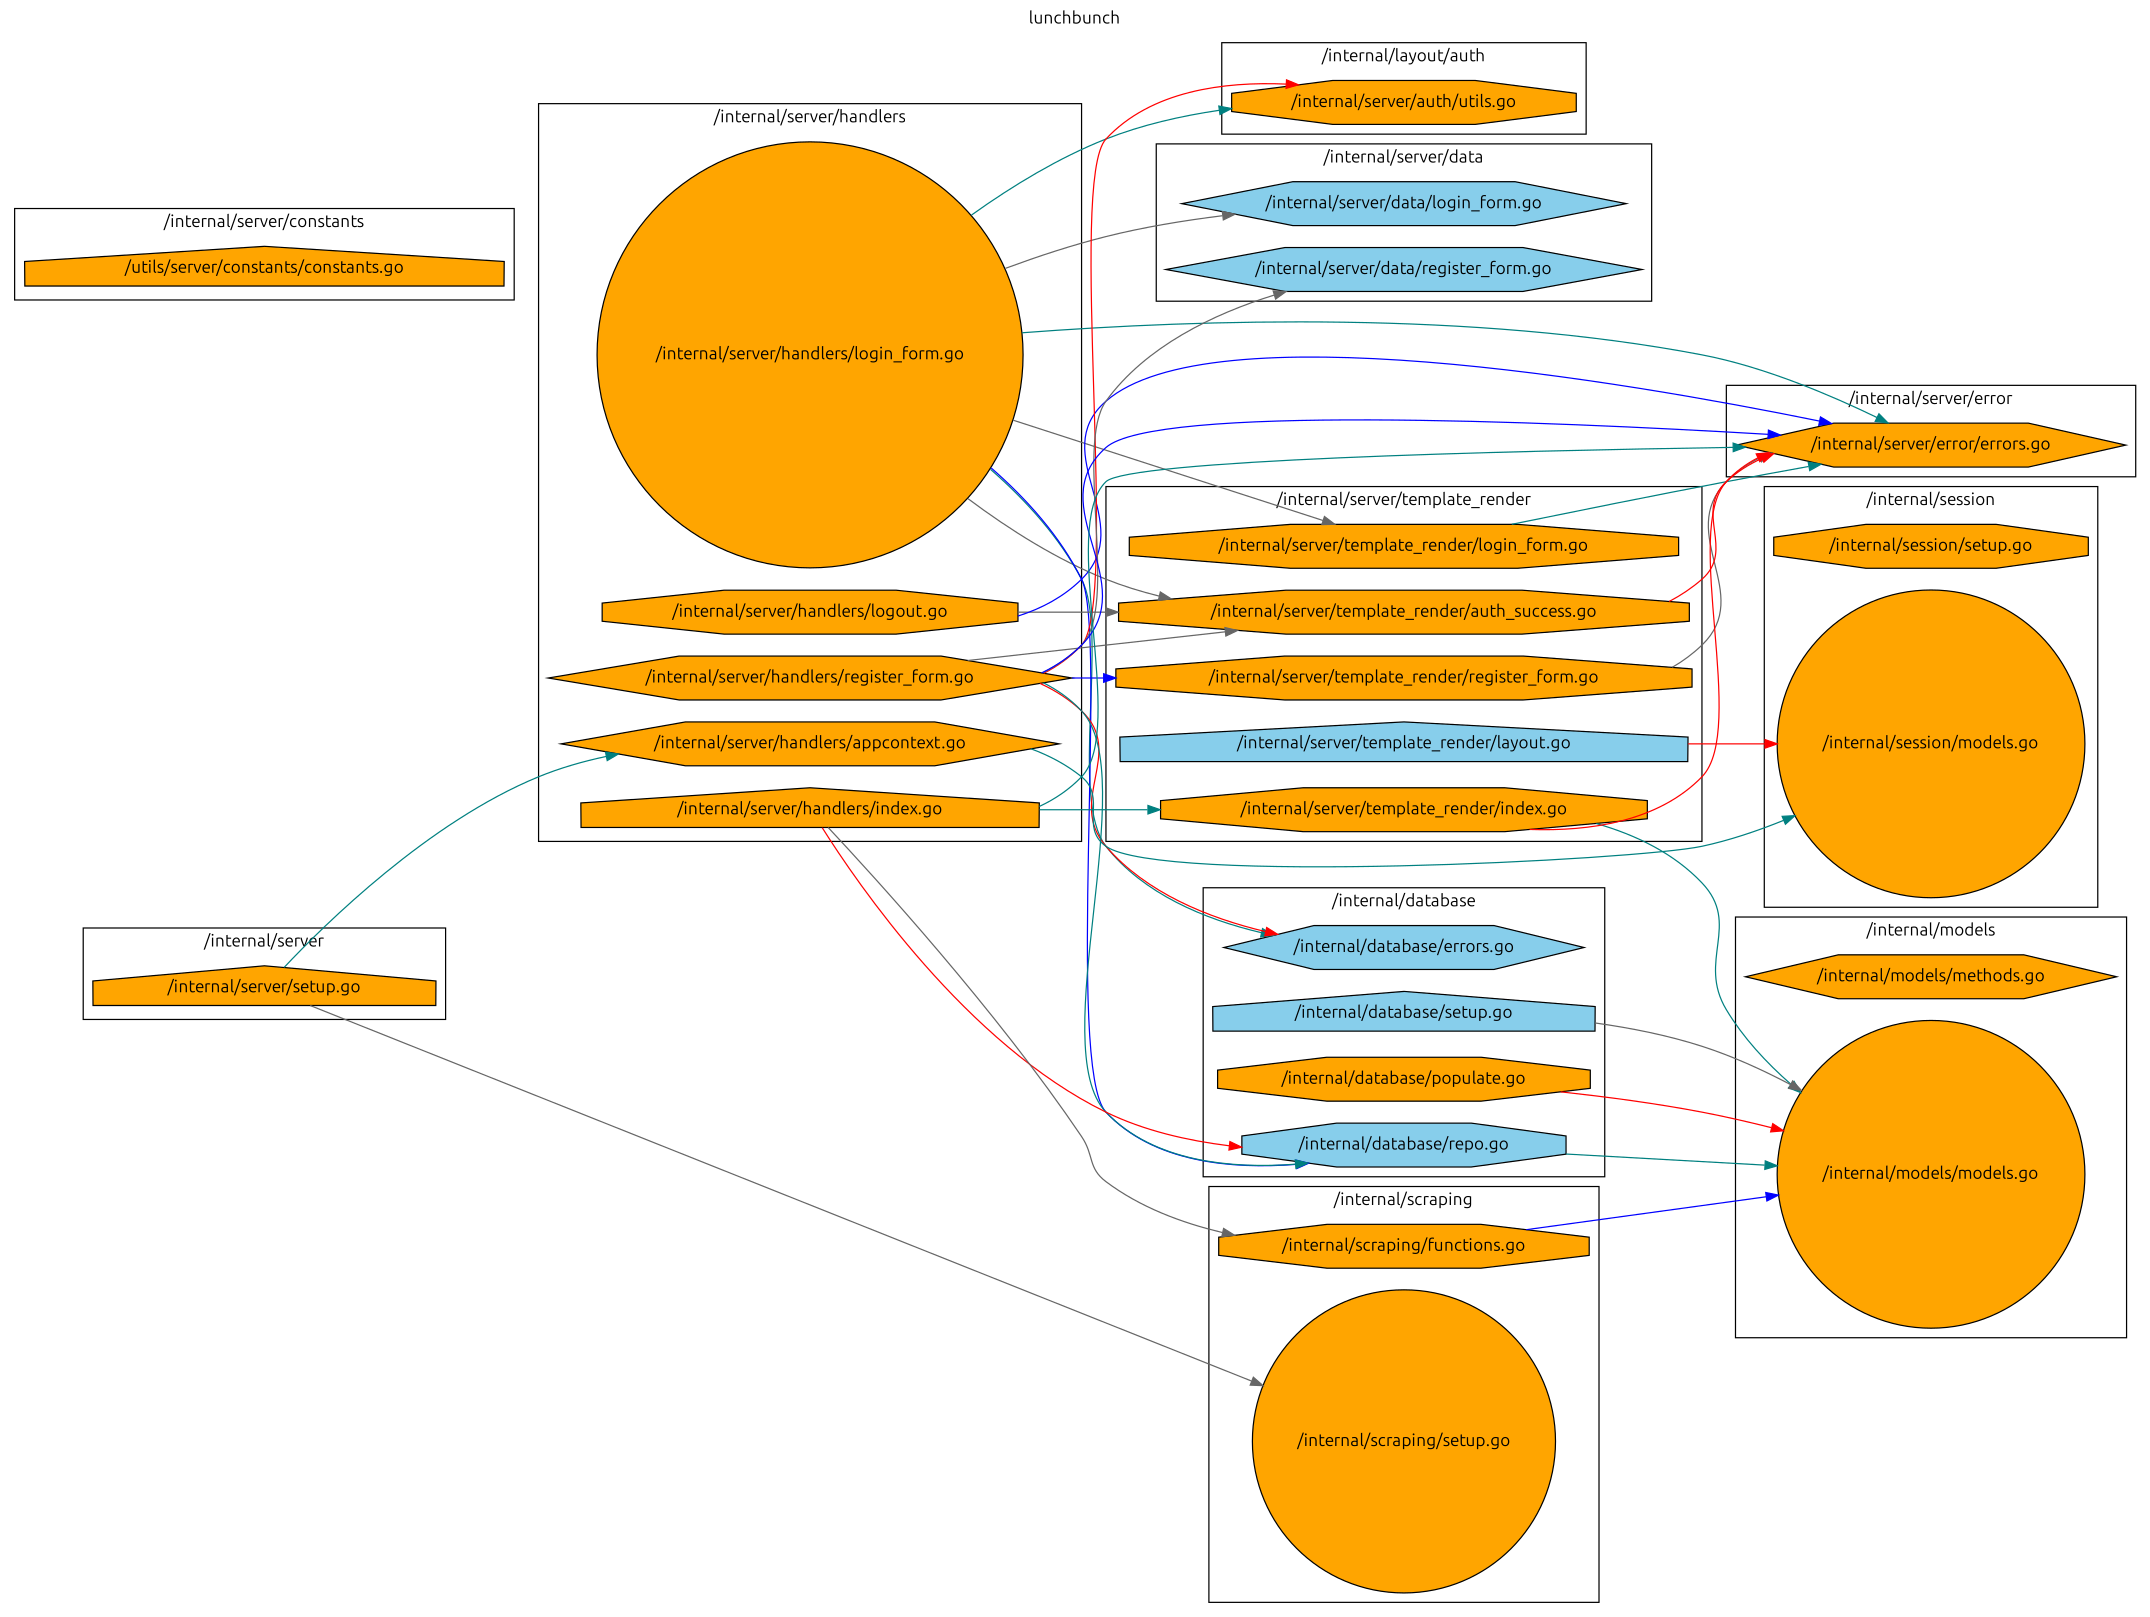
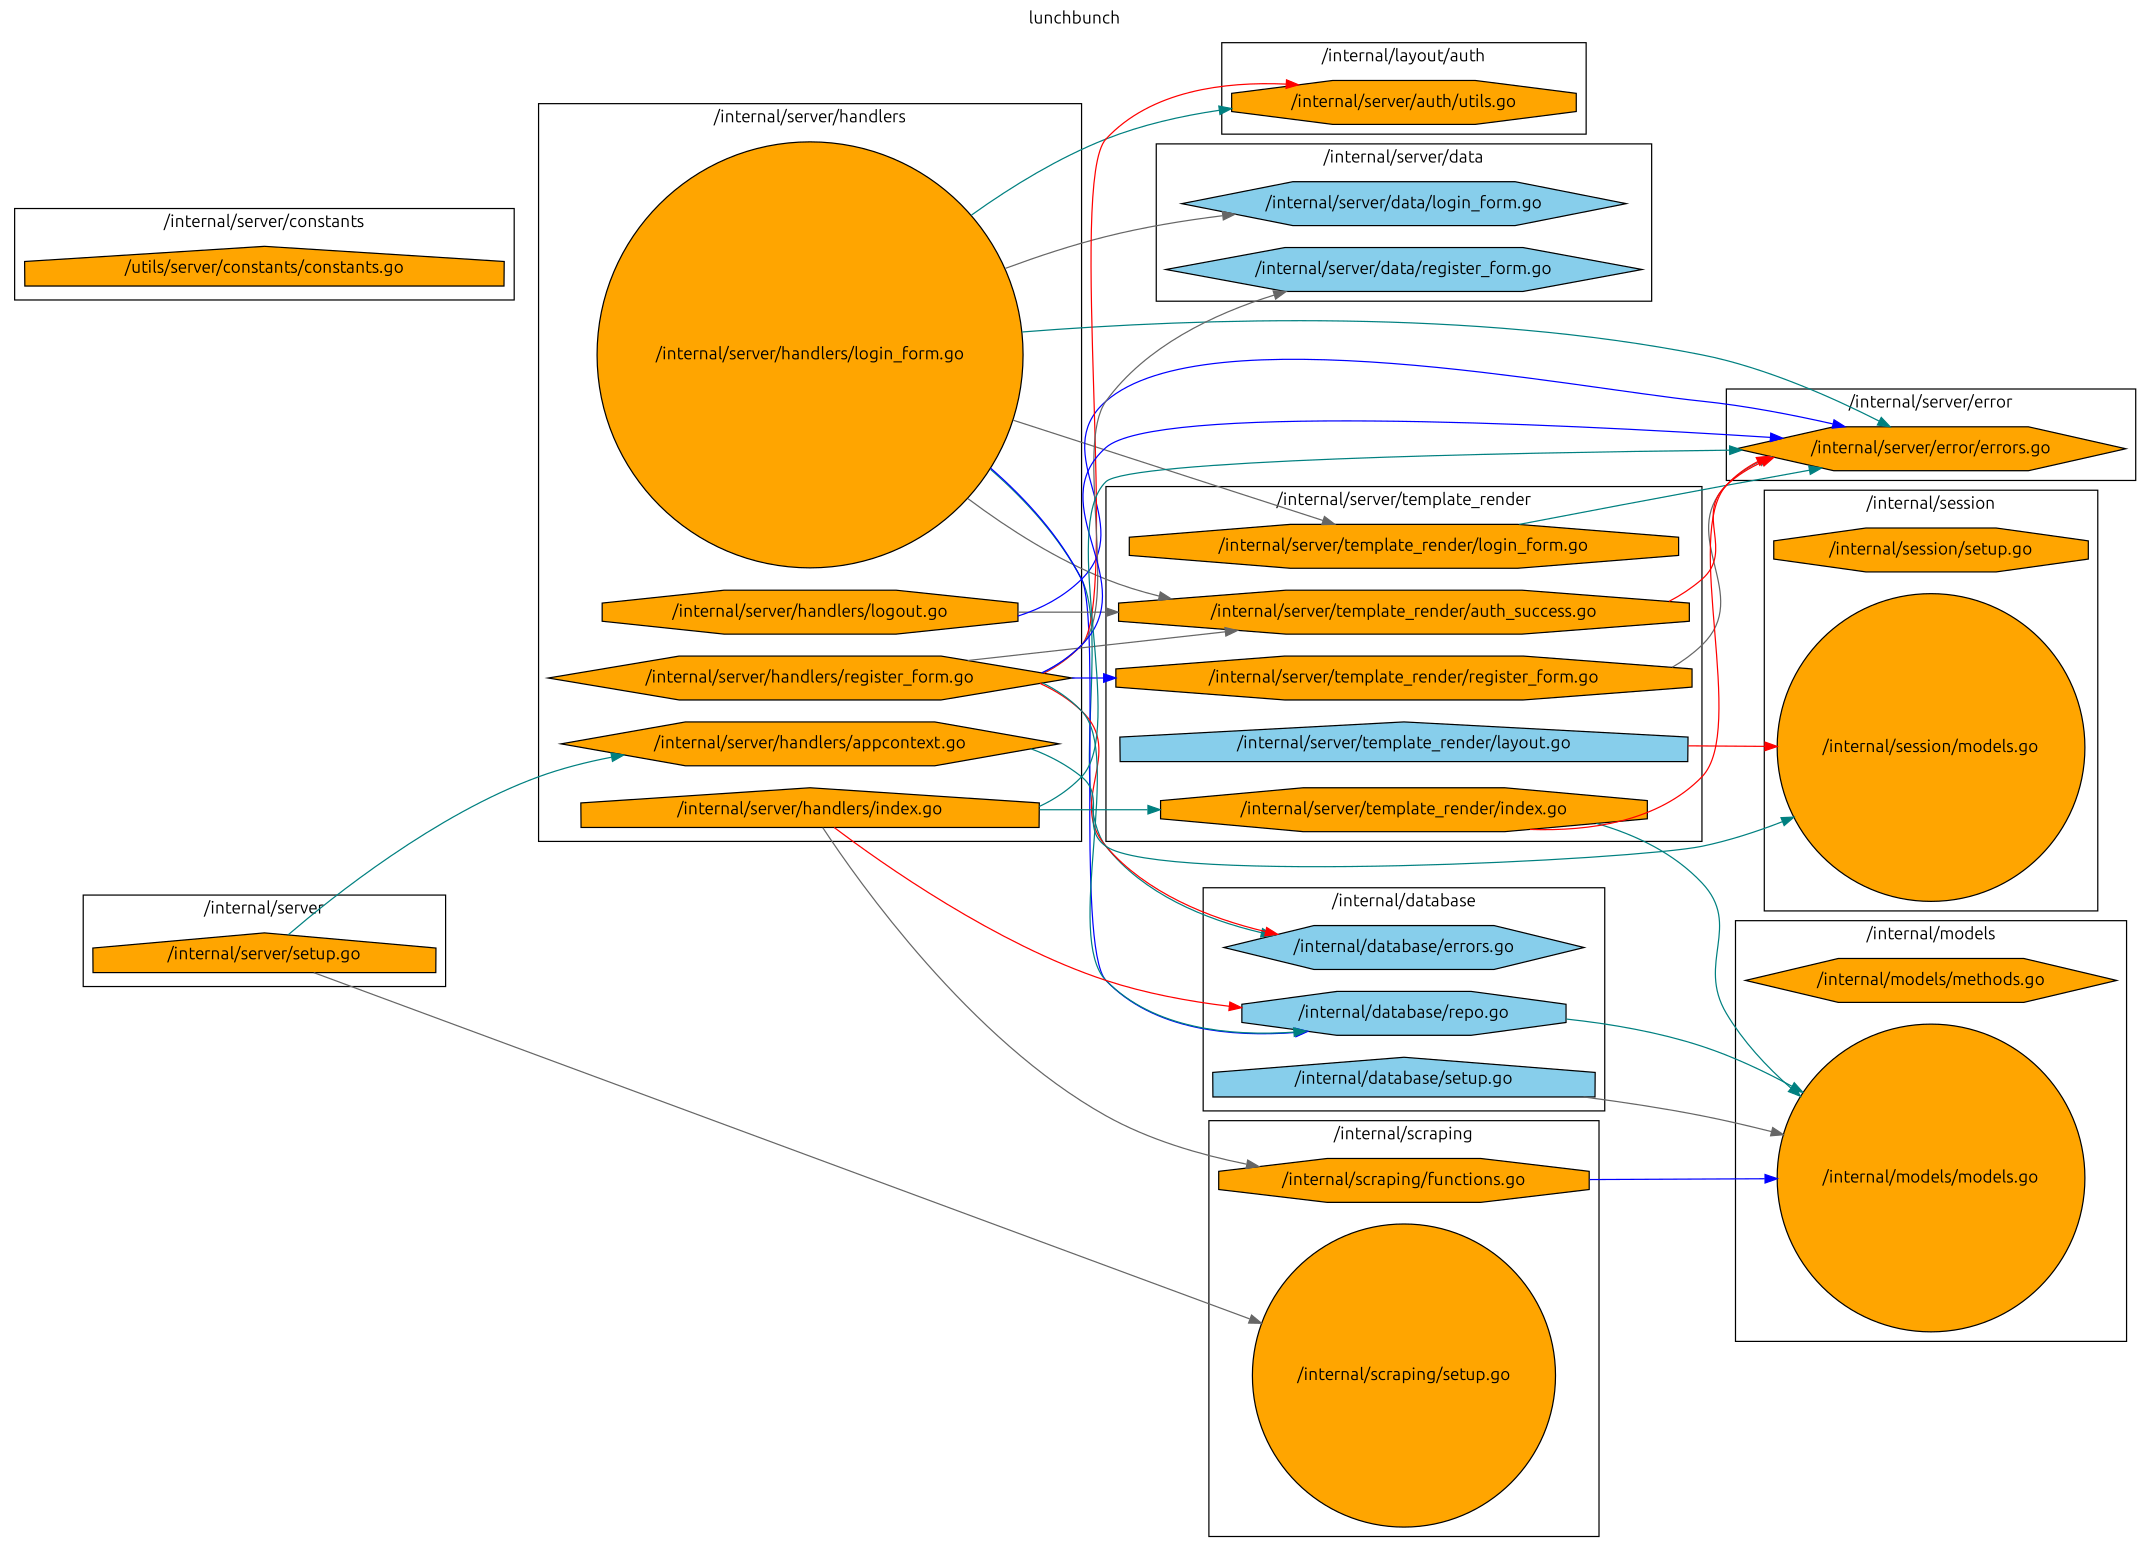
(1404, 1079) -> none
